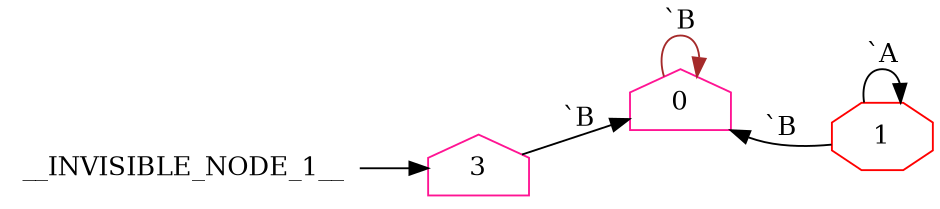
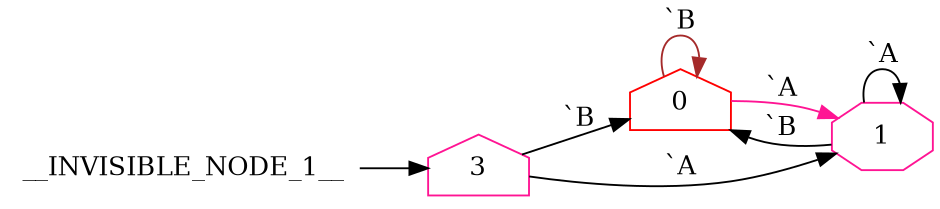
(680, 103) -> (680, 103)
none -> (776, 103)
(882, 136) -> (882, 136)
none -> (675, 186)
